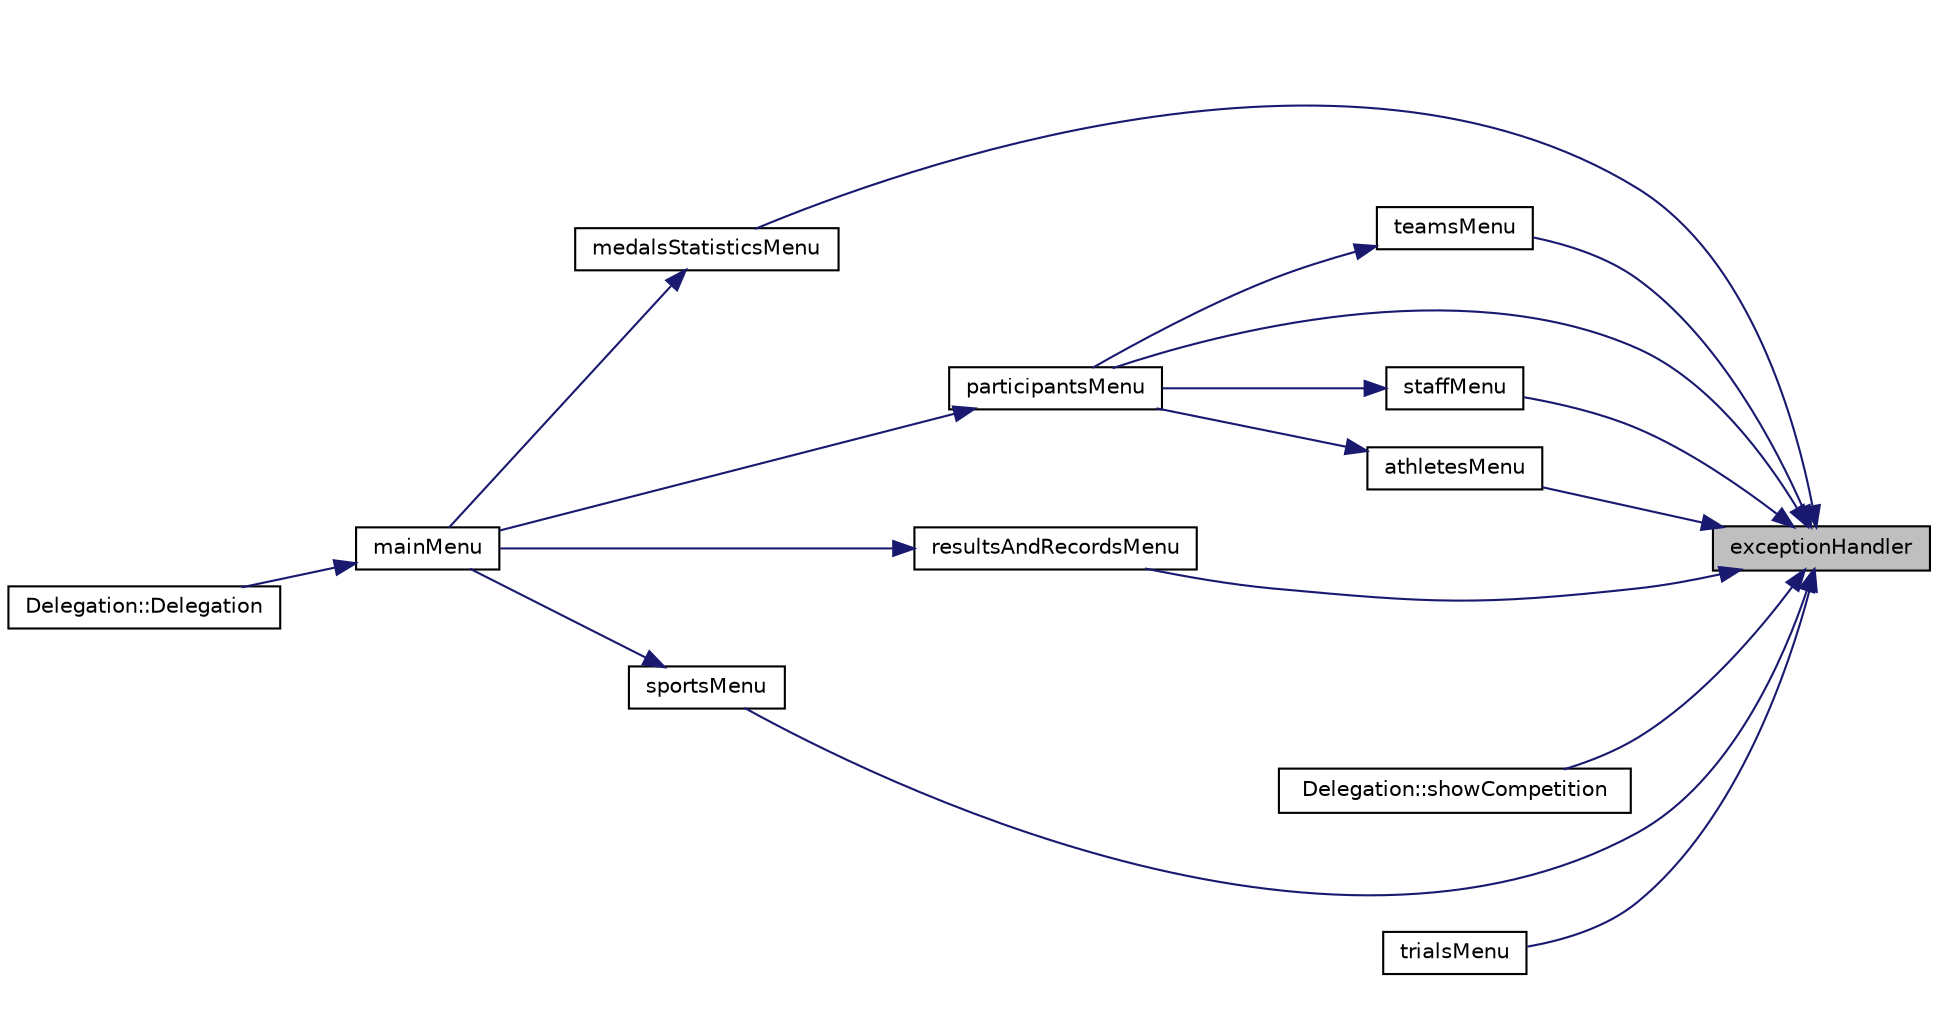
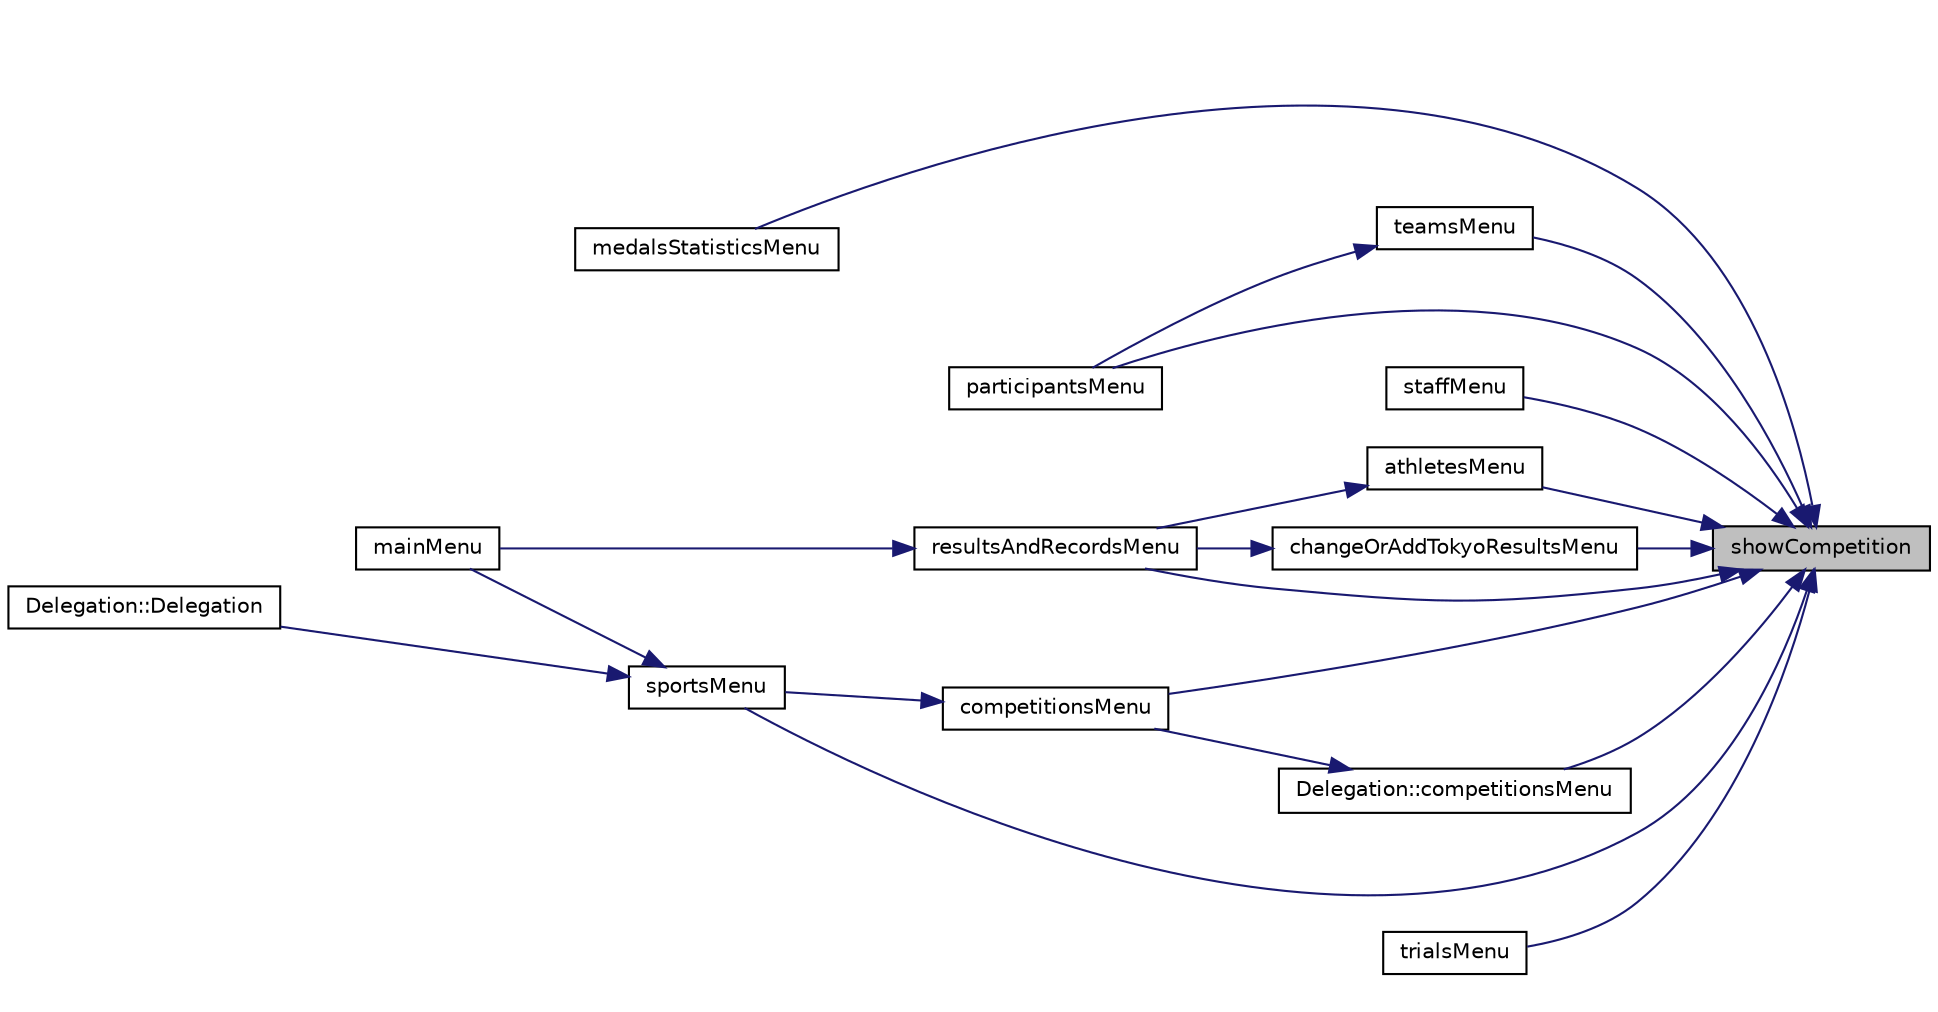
(1263, 388) -> none
(560, 407) -> none
(1251, 428) -> (1251, 509)
(727, 472) -> none
none -> (1455, 548)
(1821, 548) -> (1821, 548)
(288, 577) -> (444, 650)
none -> (1056, 709)
(1455, 791) -> (1455, 791)
